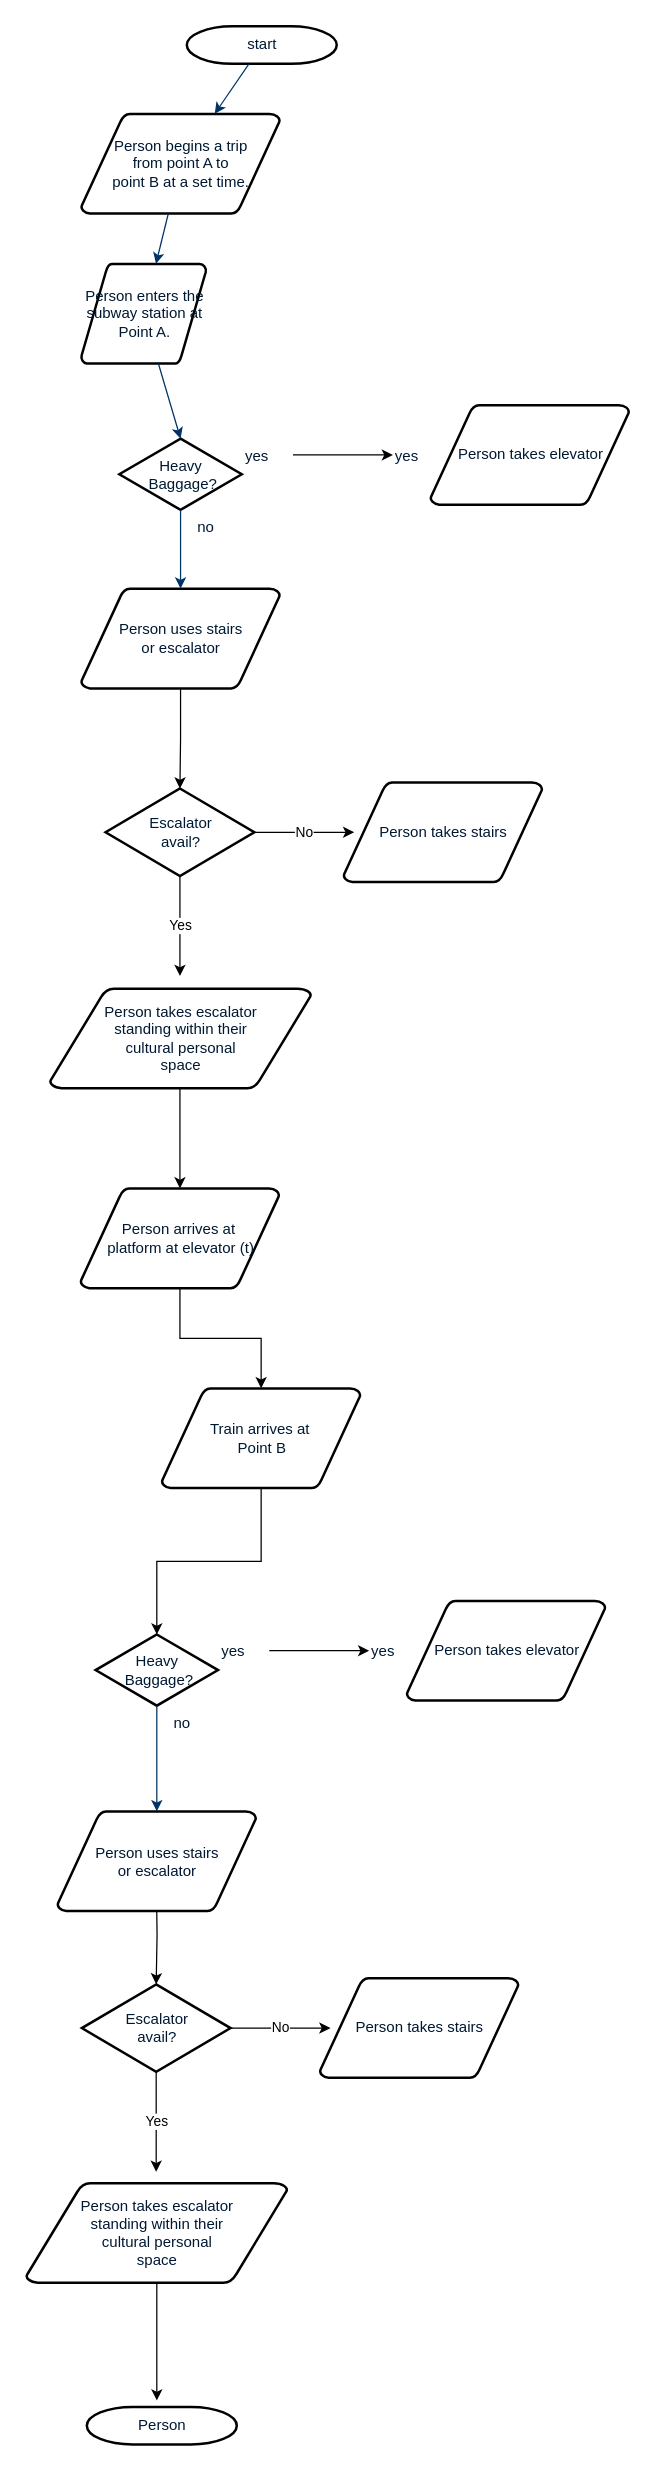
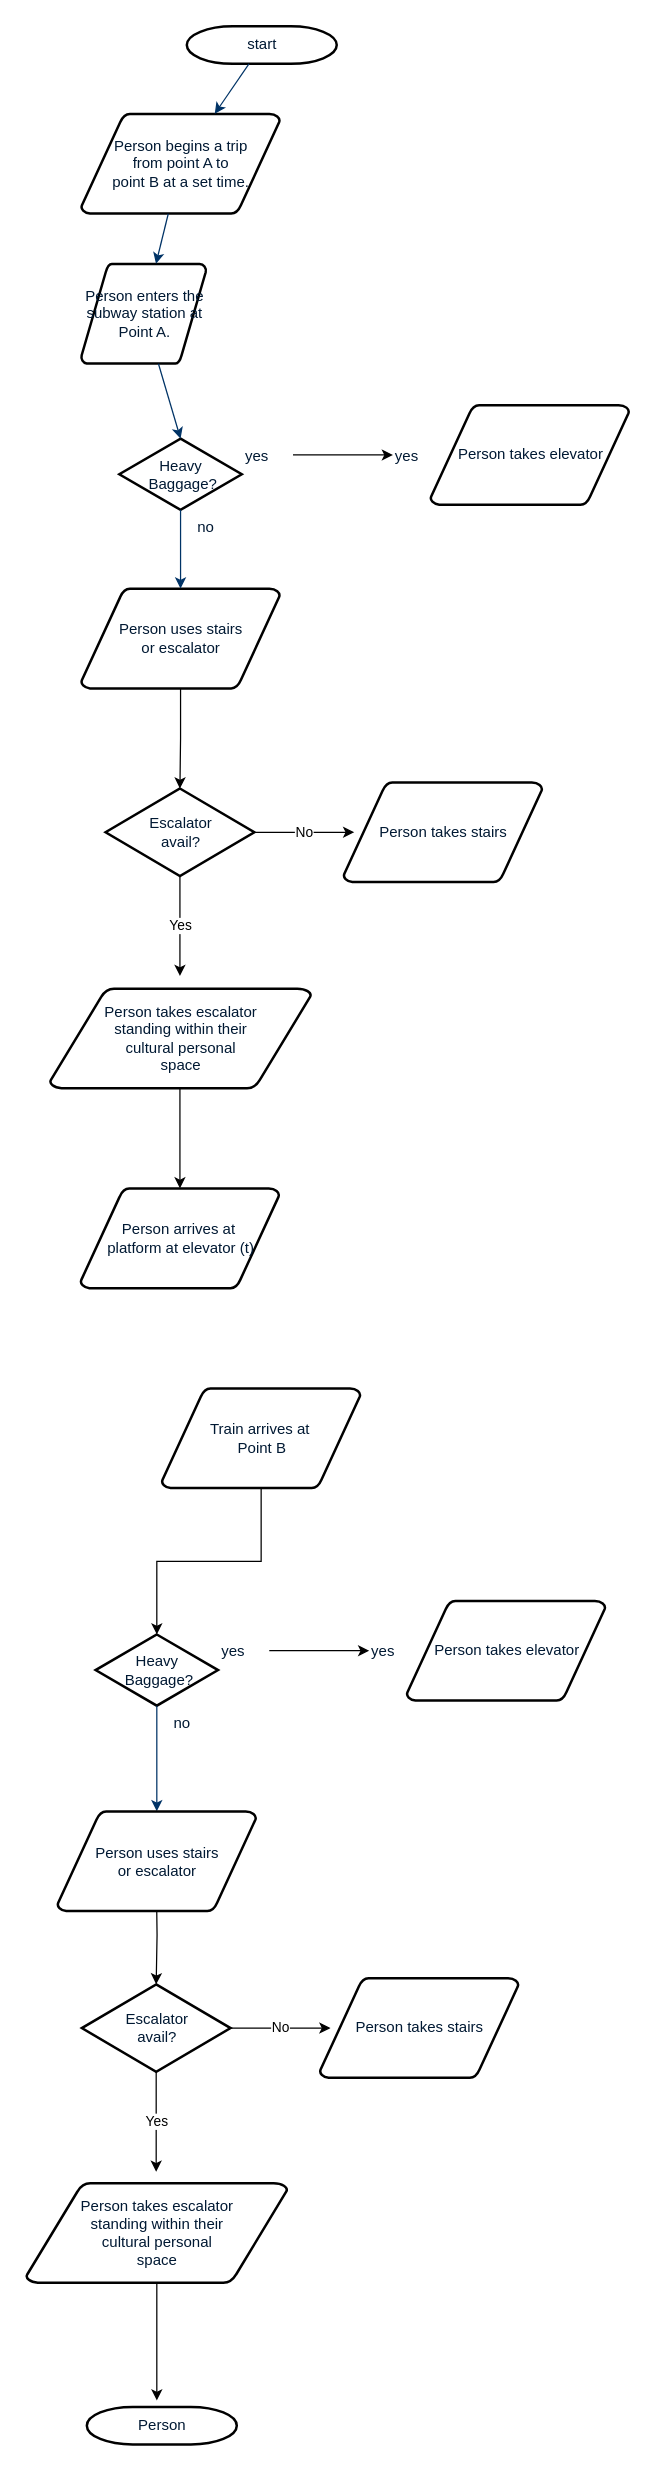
(216, 1338) -> none
